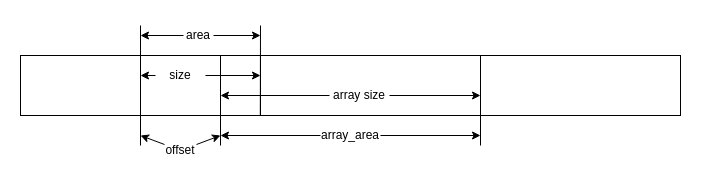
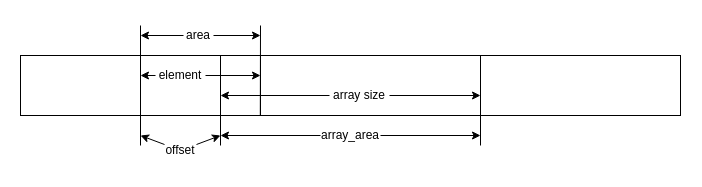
(181, 76) -> (181, 76)
